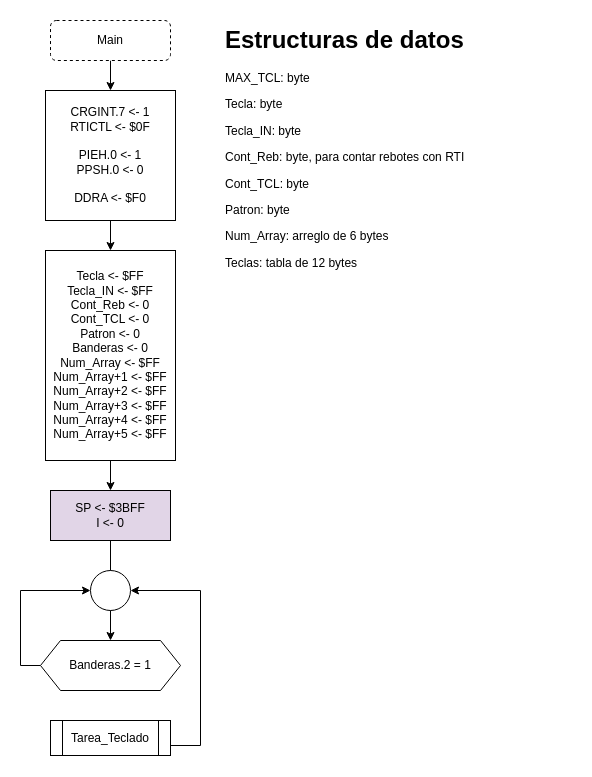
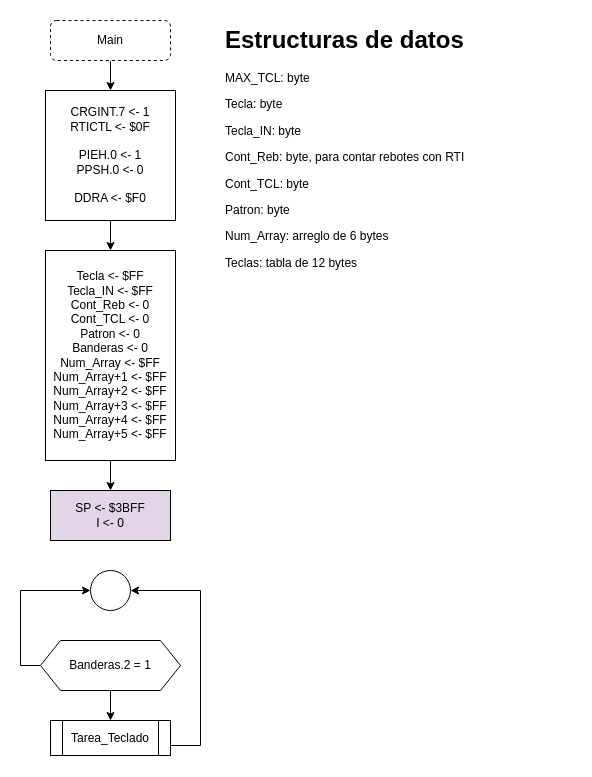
(111, 556) -> none
none -> (111, 710)
